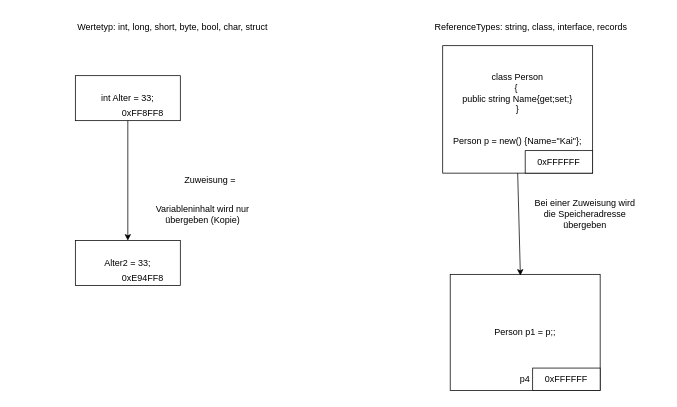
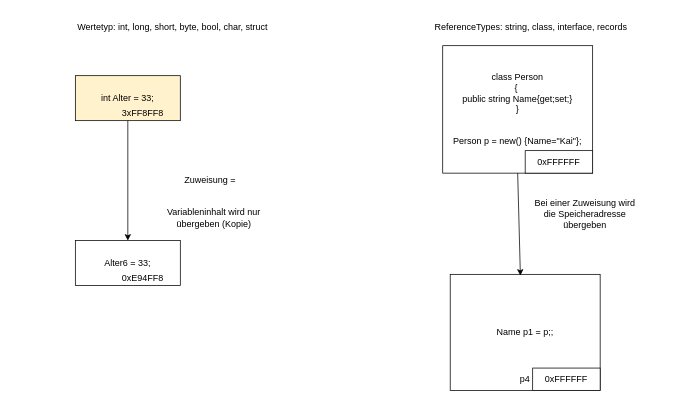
(128, 98) -> (128, 98)
(143, 113) -> (143, 113)
(203, 214) -> (214, 218)
(128, 263) -> (128, 263)
(525, 333) -> (525, 333)
